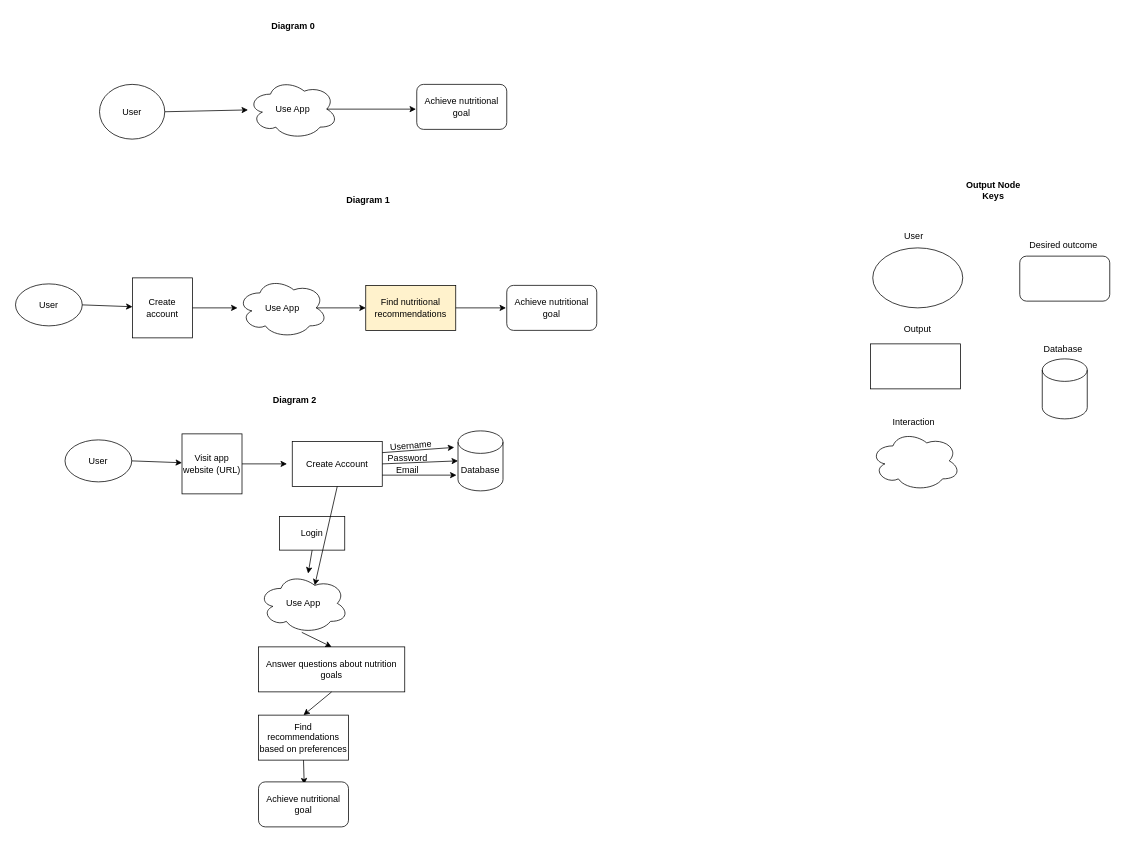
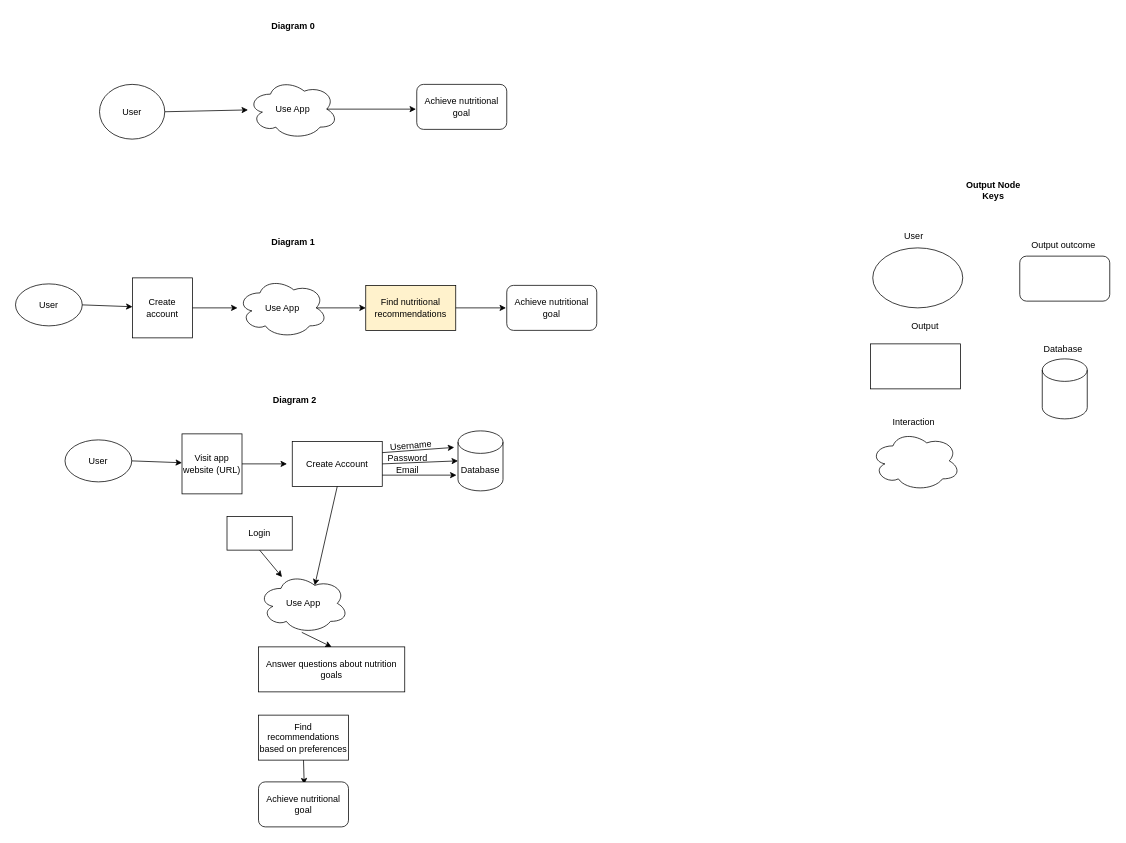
(368, 201) -> (293, 242)
(1064, 245) -> (1064, 245)
(918, 330) -> (925, 326)
(312, 533) -> (260, 533)
(319, 702) -> none
